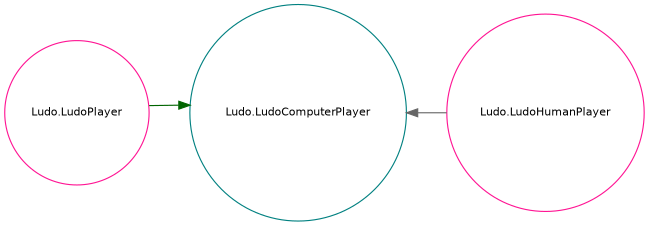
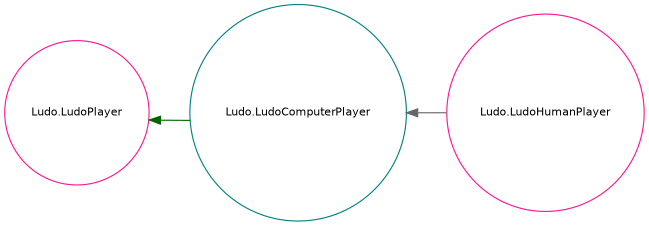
(164, 105) -> (175, 120)
